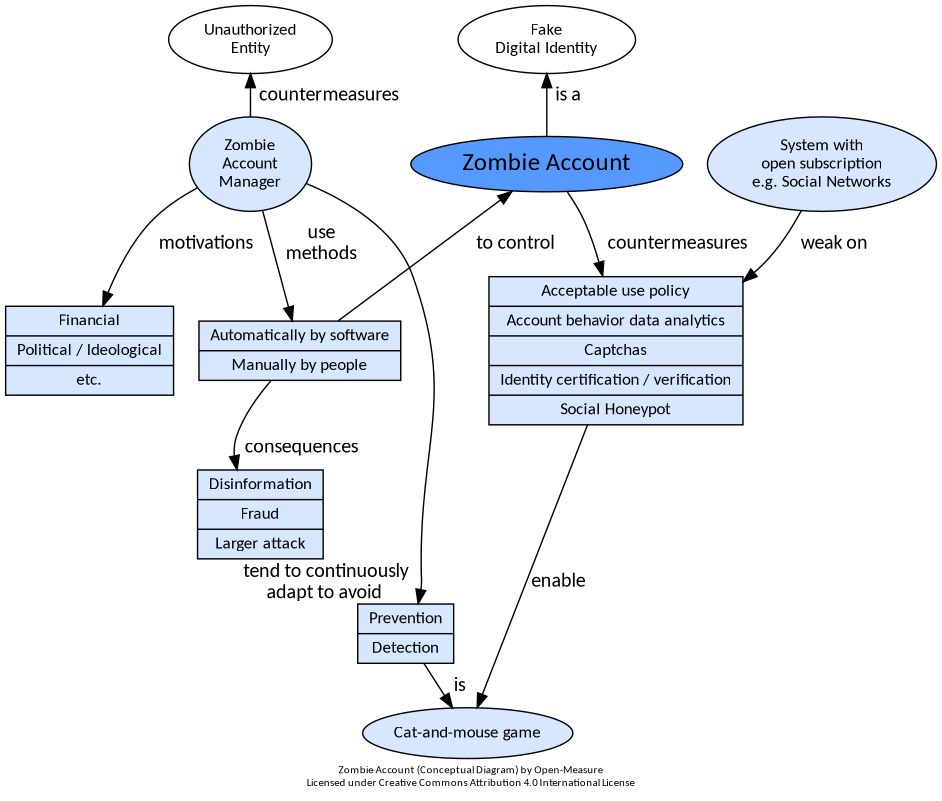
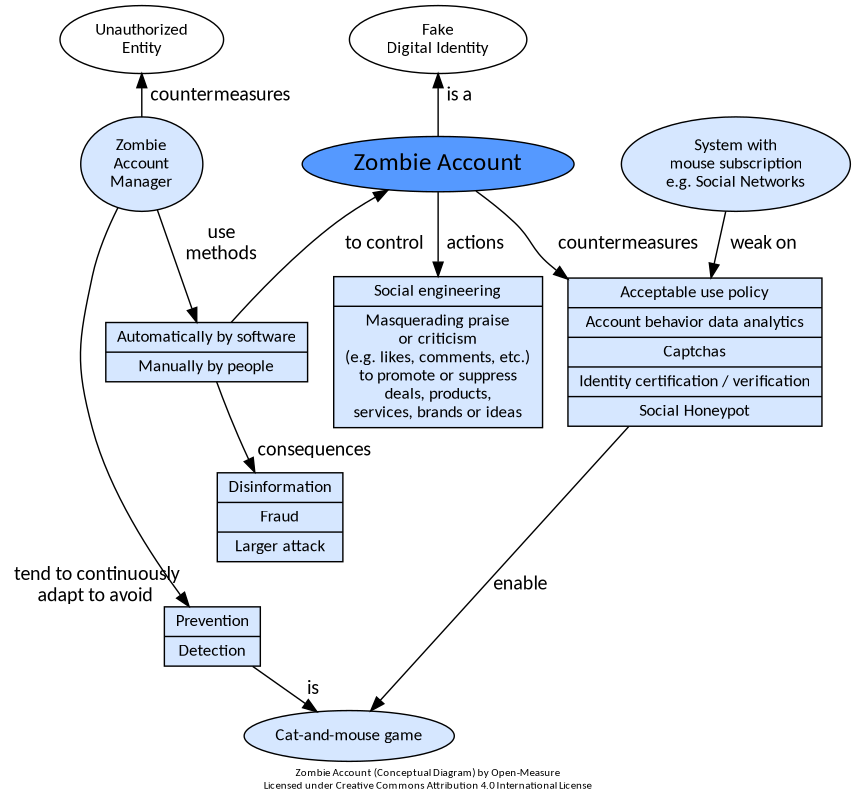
(822, 164) -> (736, 164)
(90, 351) -> none
none -> (438, 352)
